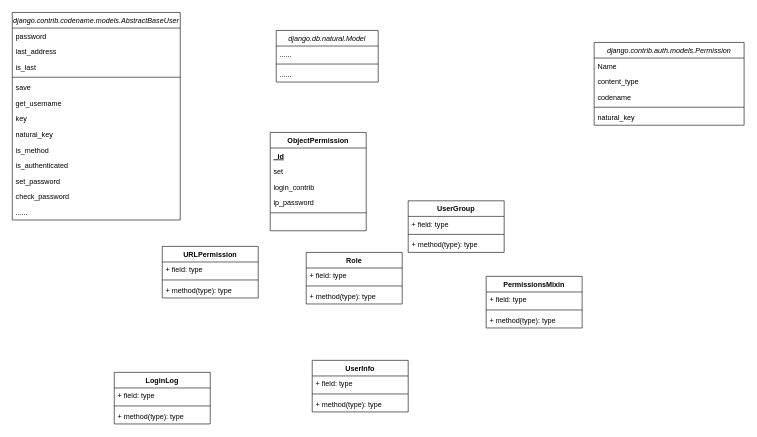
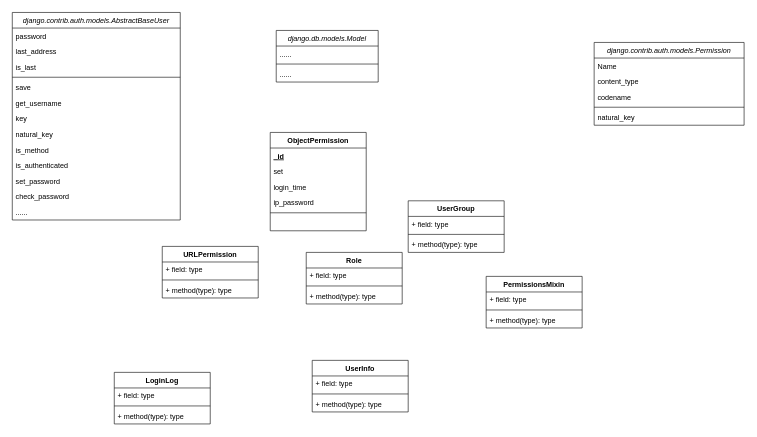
(96, 20) -> (96, 20)
(327, 38) -> (327, 38)
(297, 187) -> (291, 187)
